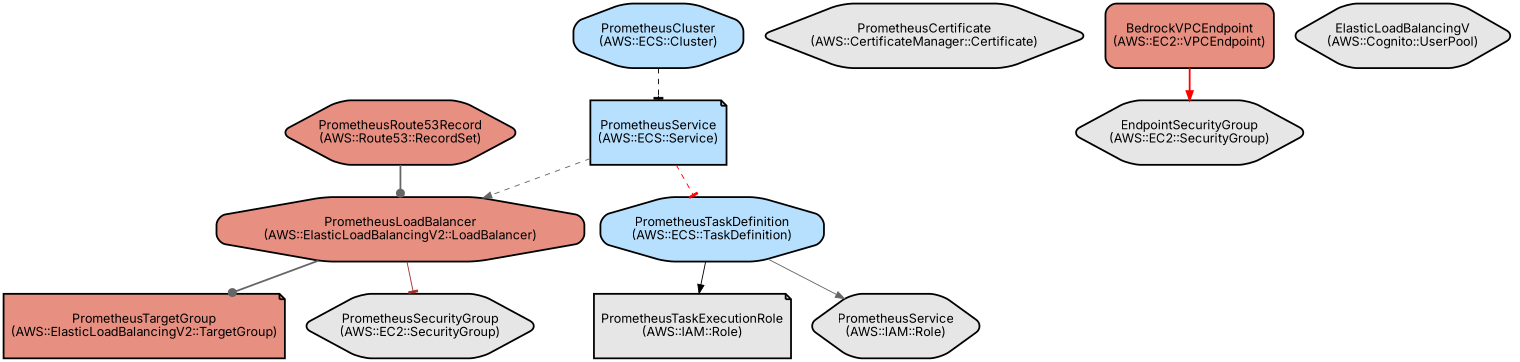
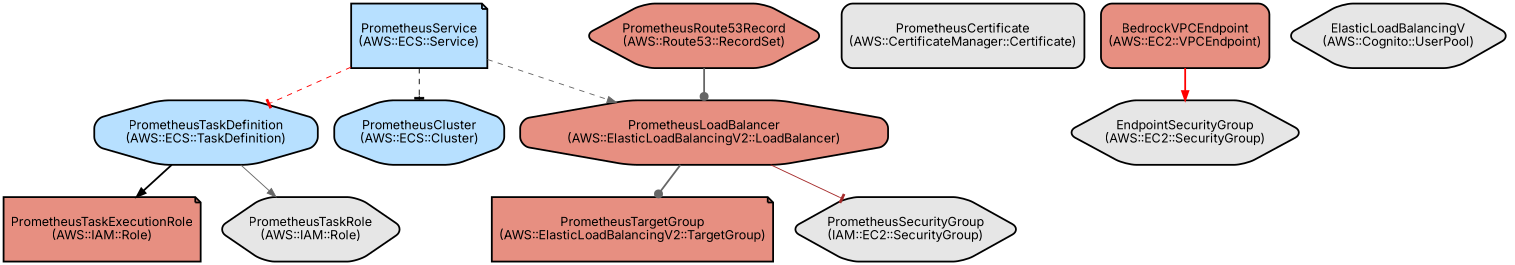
(924, 36) -> (963, 36)
(658, 82) -> (419, 82)
(703, 273) -> (158, 178)
(420, 326) -> (906, 229)
(692, 326) -> (102, 229)
(896, 326) -> (311, 229)
